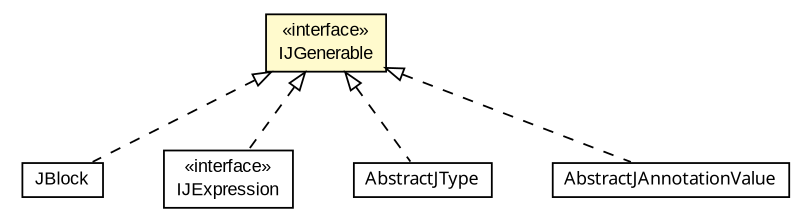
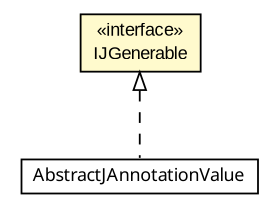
(62, 179) -> none
(228, 179) -> none
(422, 179) -> none
